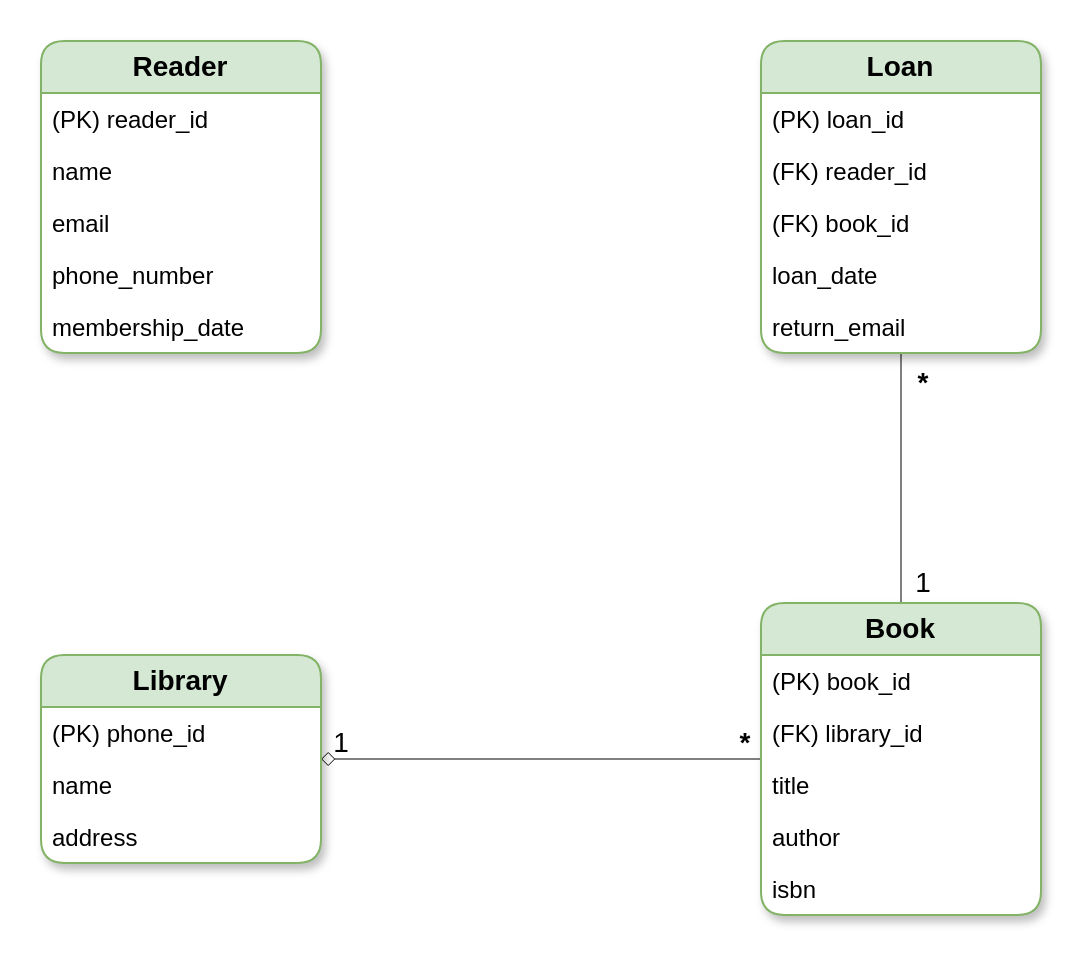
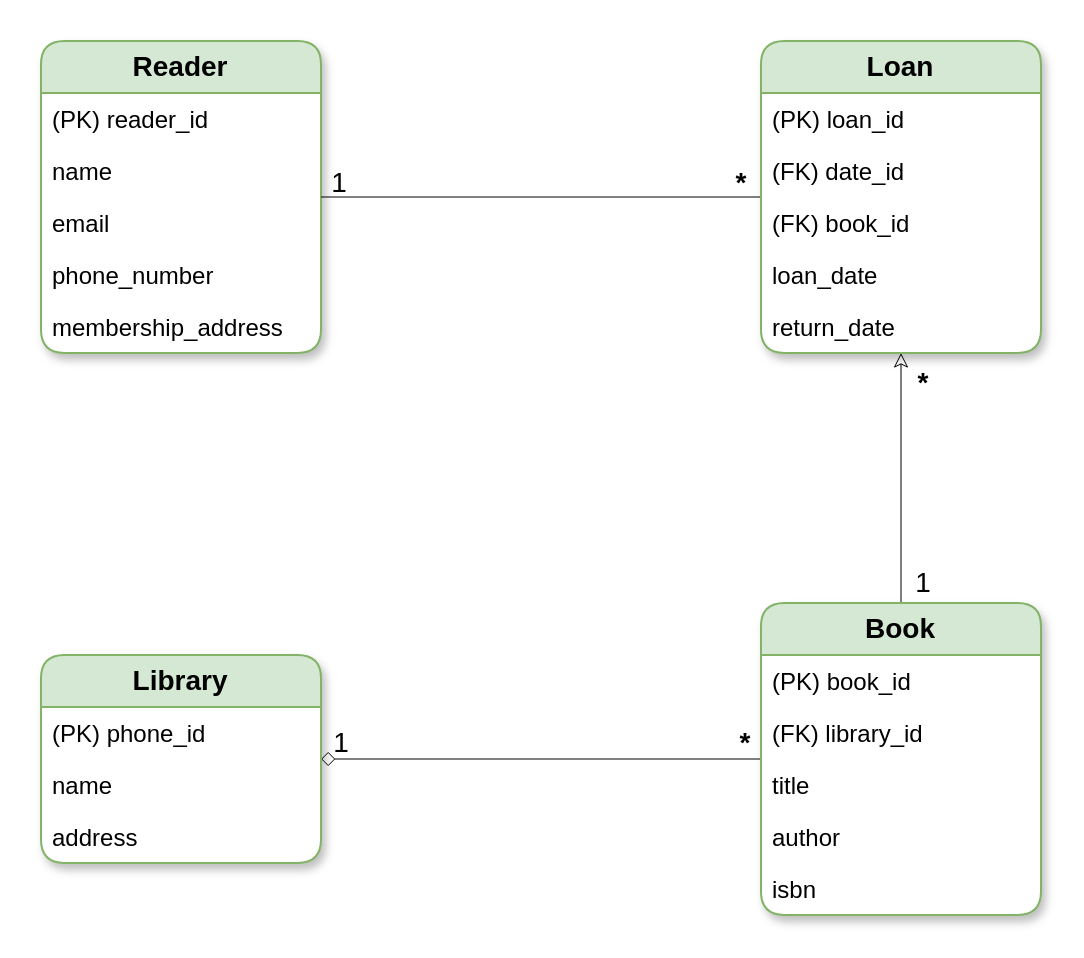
(861, 173) -> (847, 173)
none -> (541, 197)
(151, 329) -> (171, 329)
(847, 329) -> (847, 329)
(901, 361) -> (901, 366)
